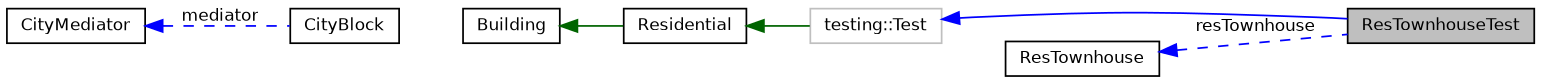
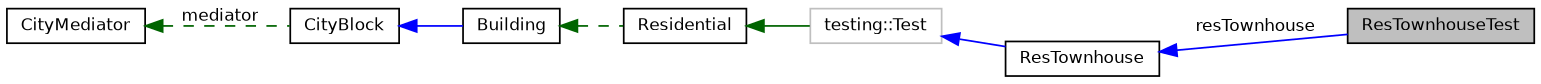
(1153, 13) -> (983, 43)
(226, 26) -> (226, 26)
none -> (440, 26)
(600, 26) -> (600, 26)
(1262, 42) -> (1262, 42)
